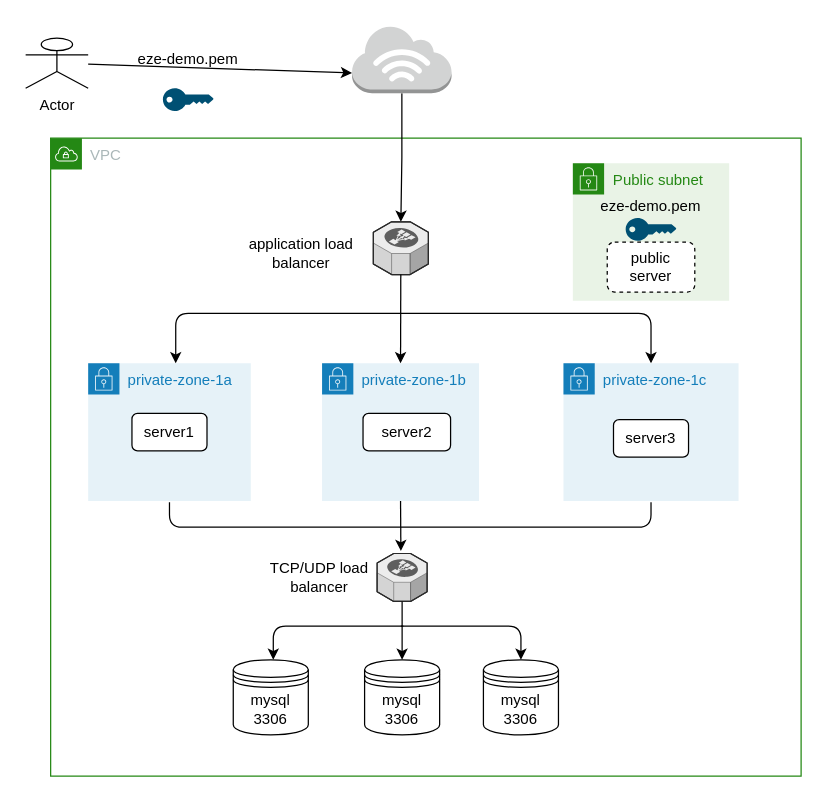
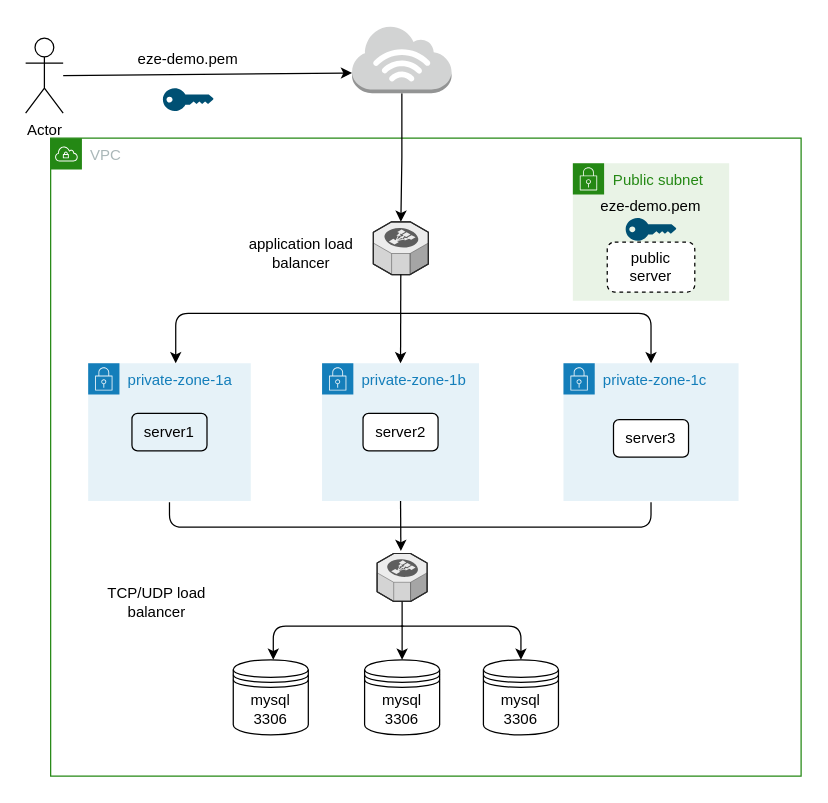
(57, 63) -> (44, 76)
(169, 432) -> (169, 432)
(407, 432) -> (400, 432)
(319, 577) -> (157, 602)
